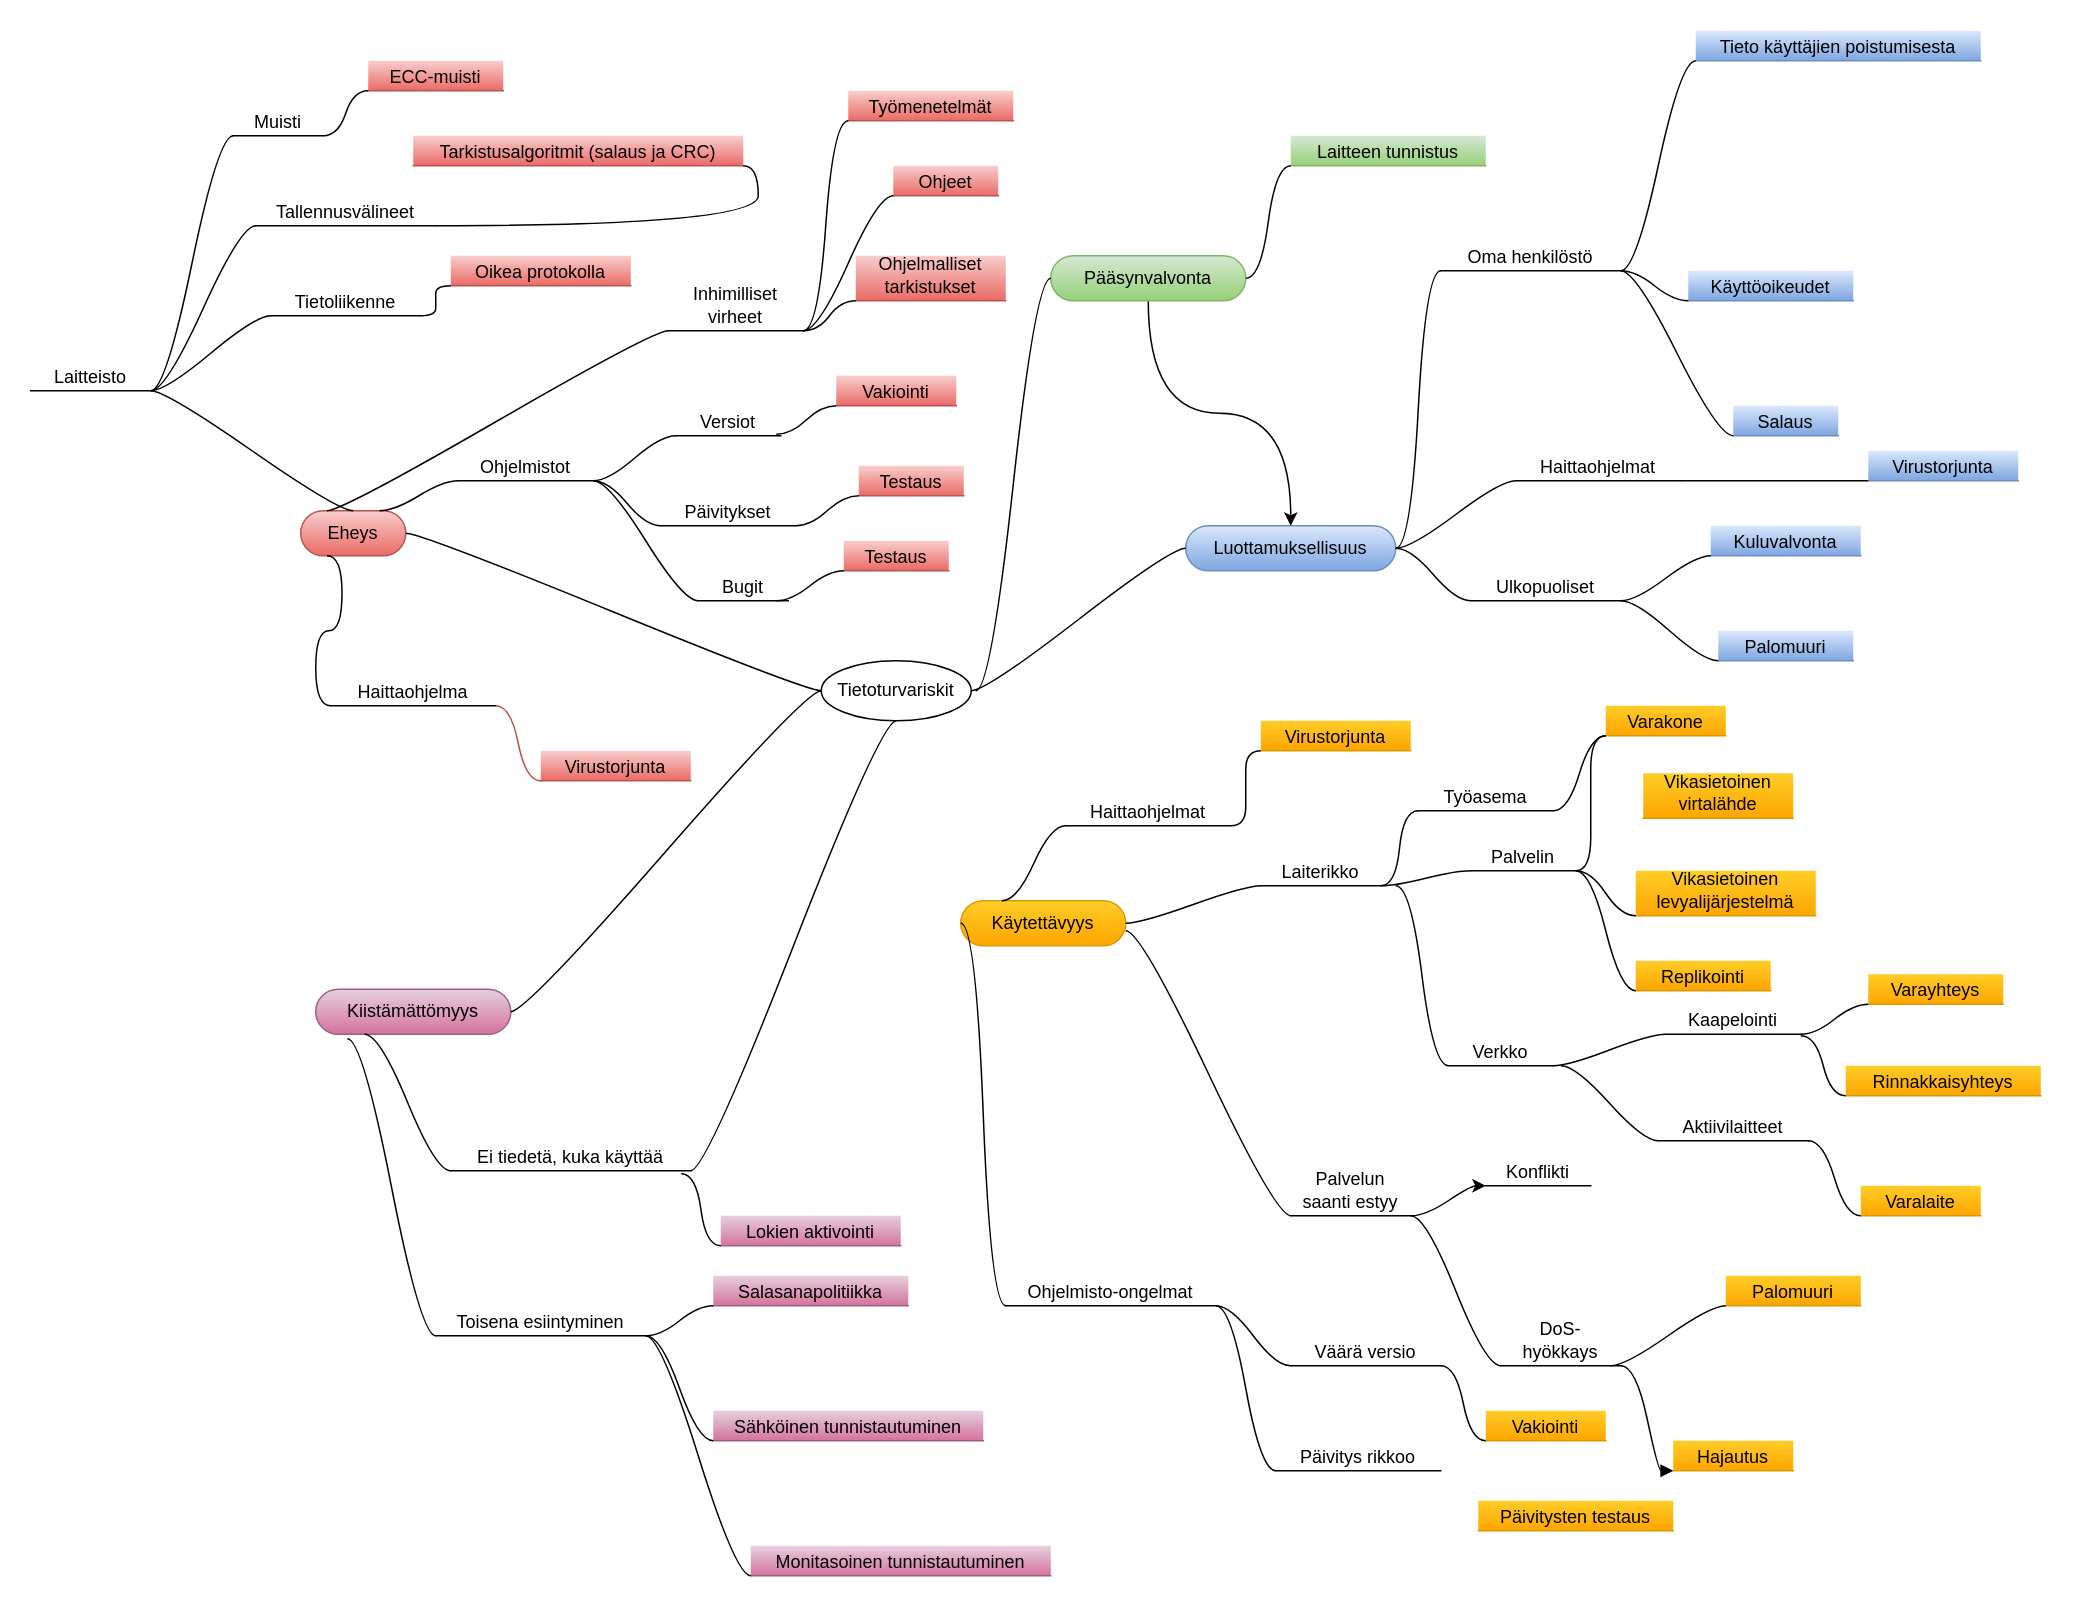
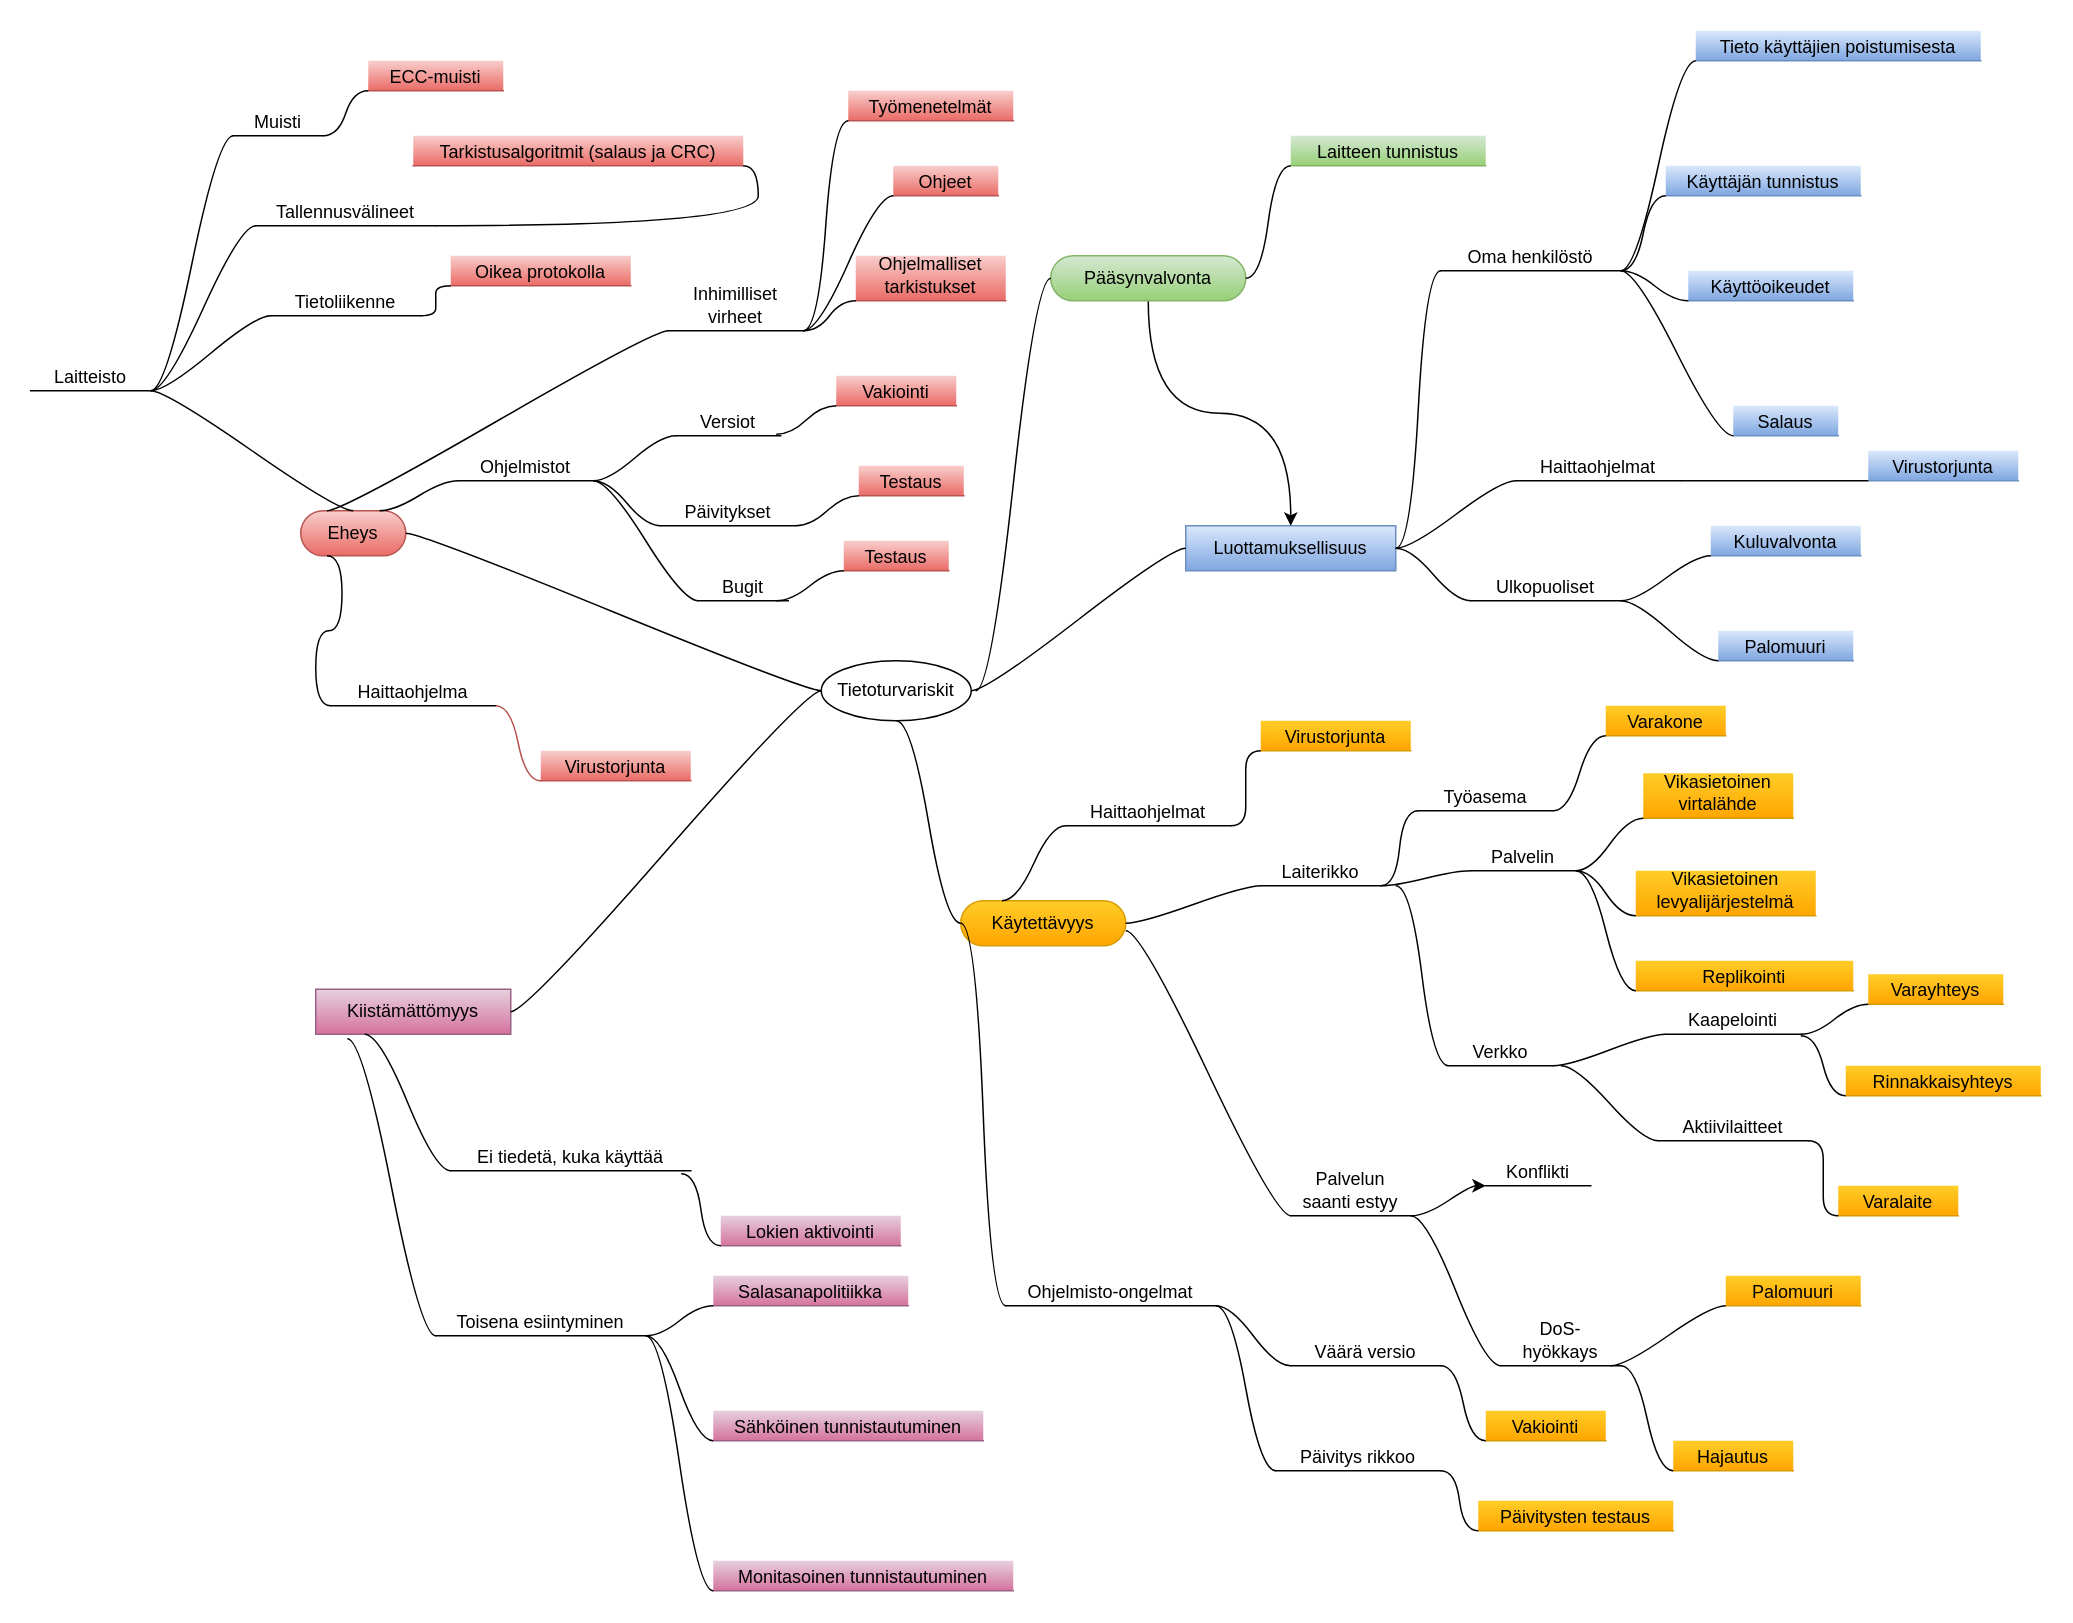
none -> (1763, 181)
none -> (1644, 230)
(1291, 548) -> (1291, 548)
(1591, 808) -> (1611, 842)
(794, 946) -> (928, 821)
(1703, 976) -> (1745, 976)
(413, 1012) -> (413, 1012)
(1921, 1201) -> (1898, 1201)
(1654, 1451) -> (1658, 1455)
none -> (1459, 1500)
(901, 1561) -> (863, 1576)
